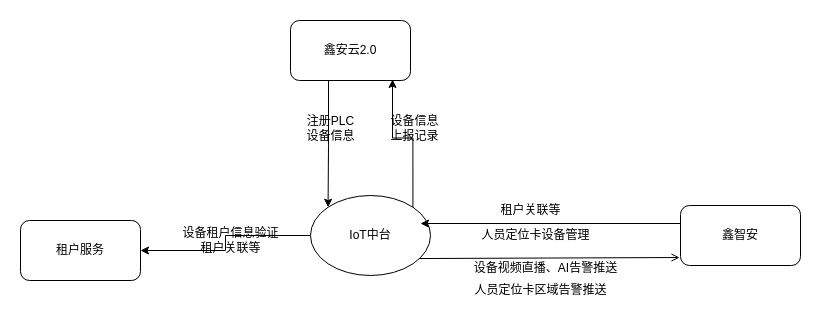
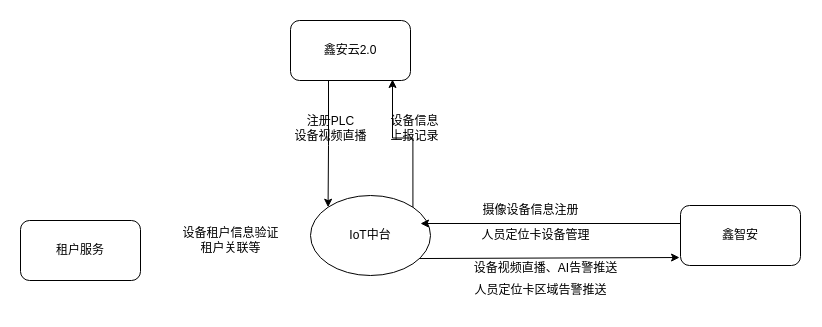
(331, 129) -> (331, 129)
(531, 211) -> (531, 211)
(226, 240) -> none
(672, 258) -> (671, 258)
